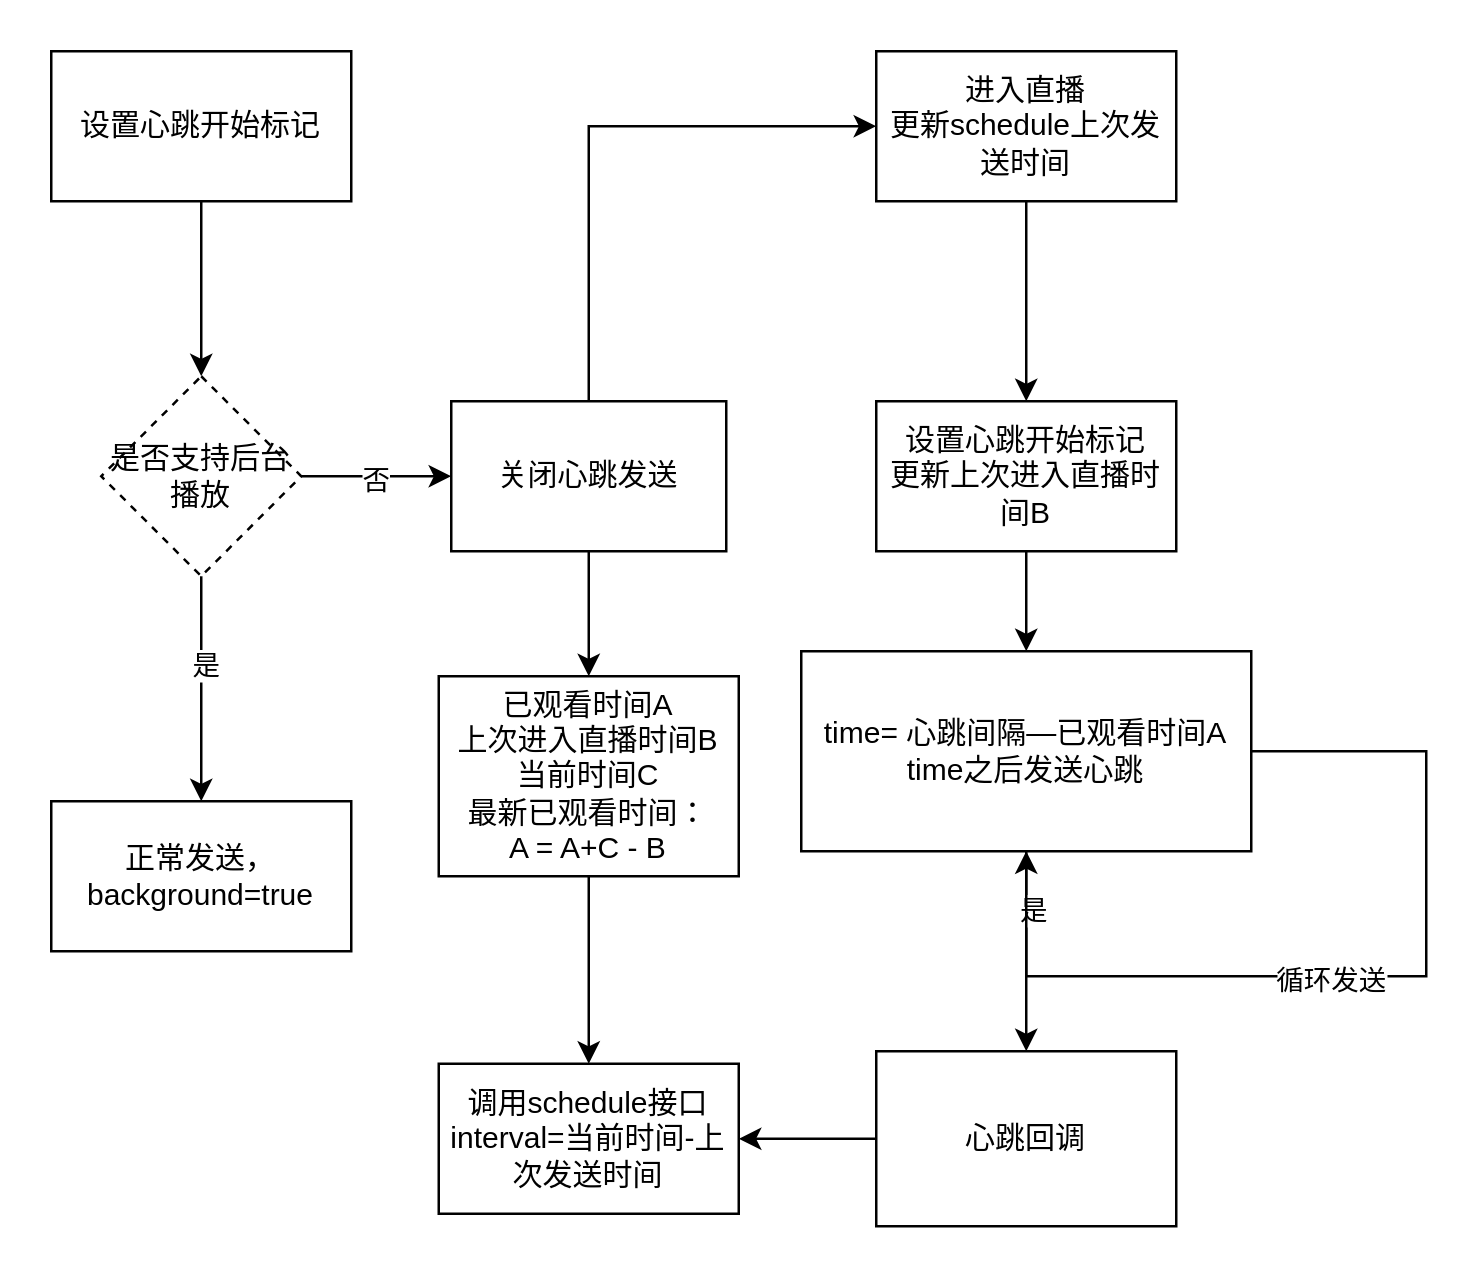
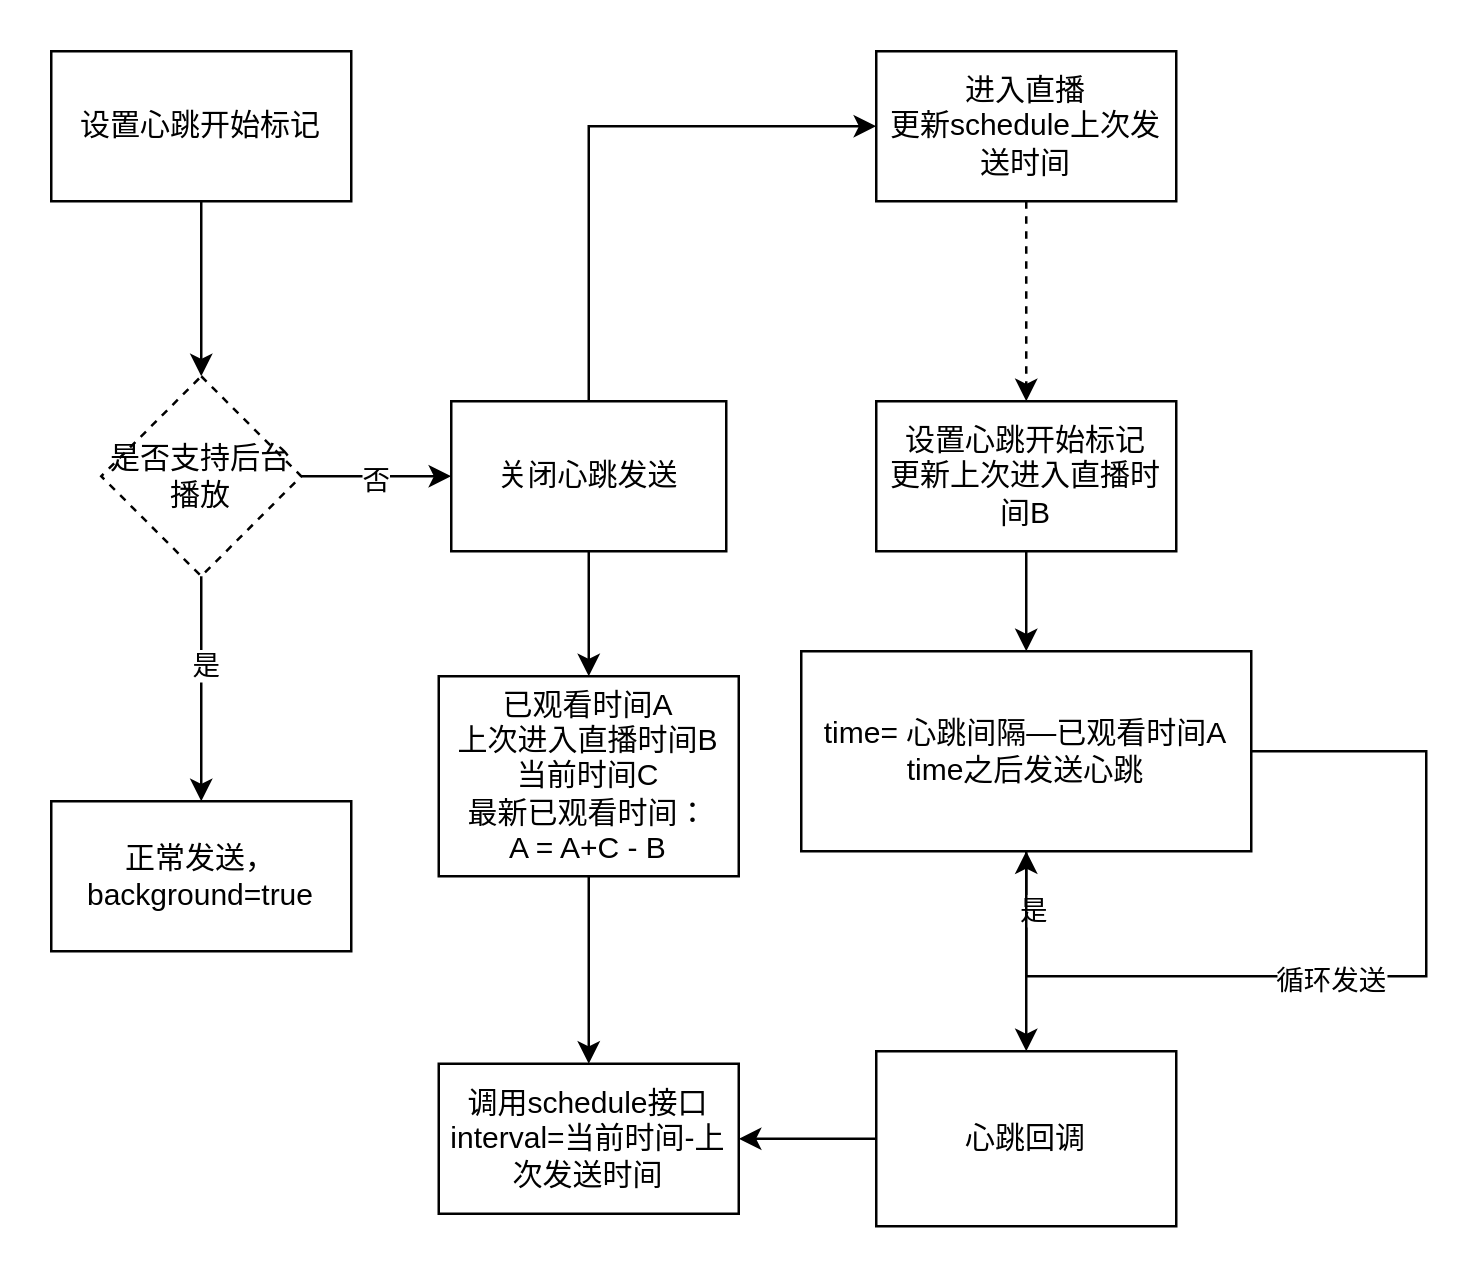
(1026, 292) -> (1026, 292)
